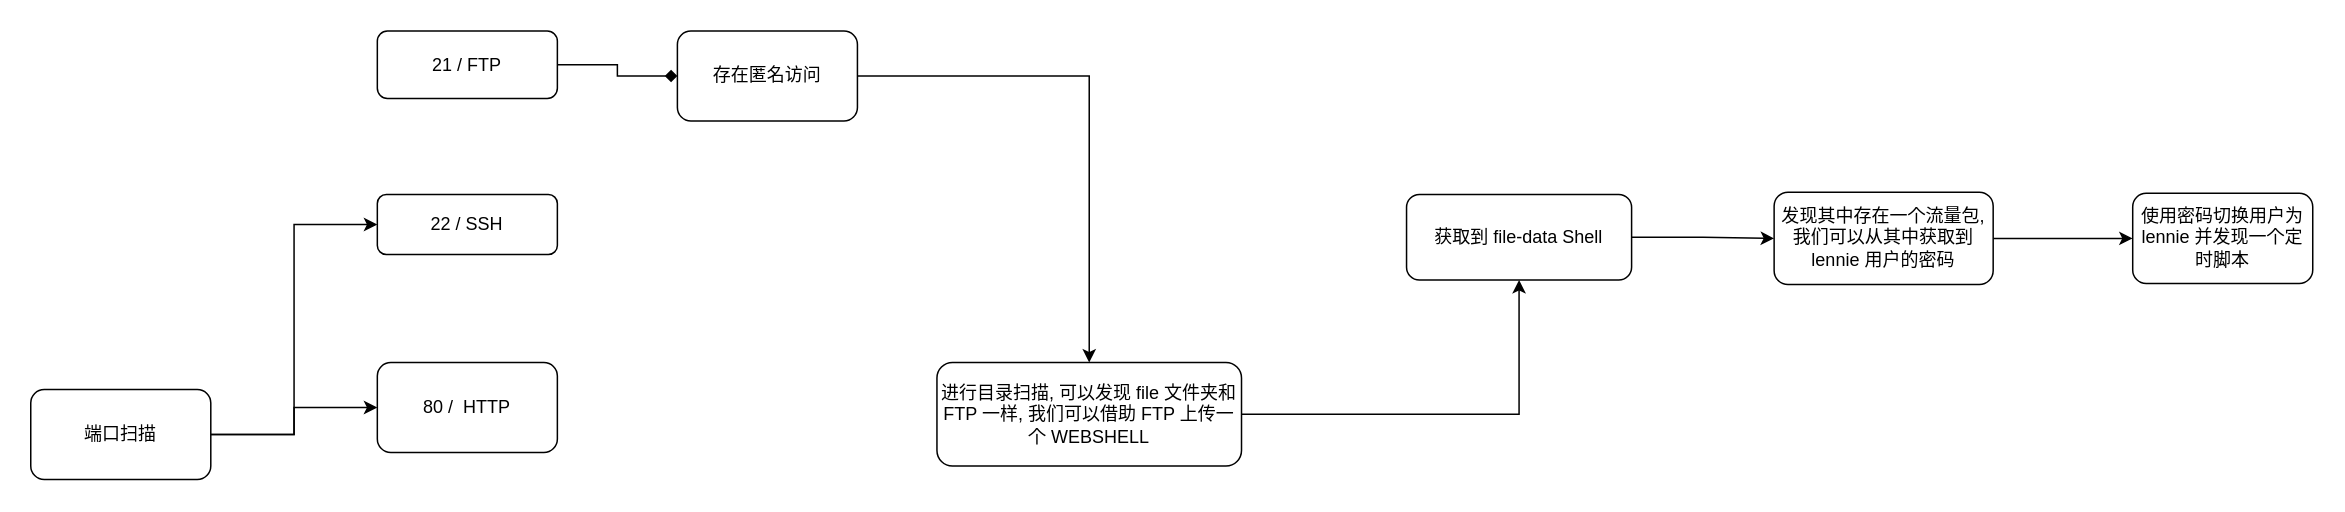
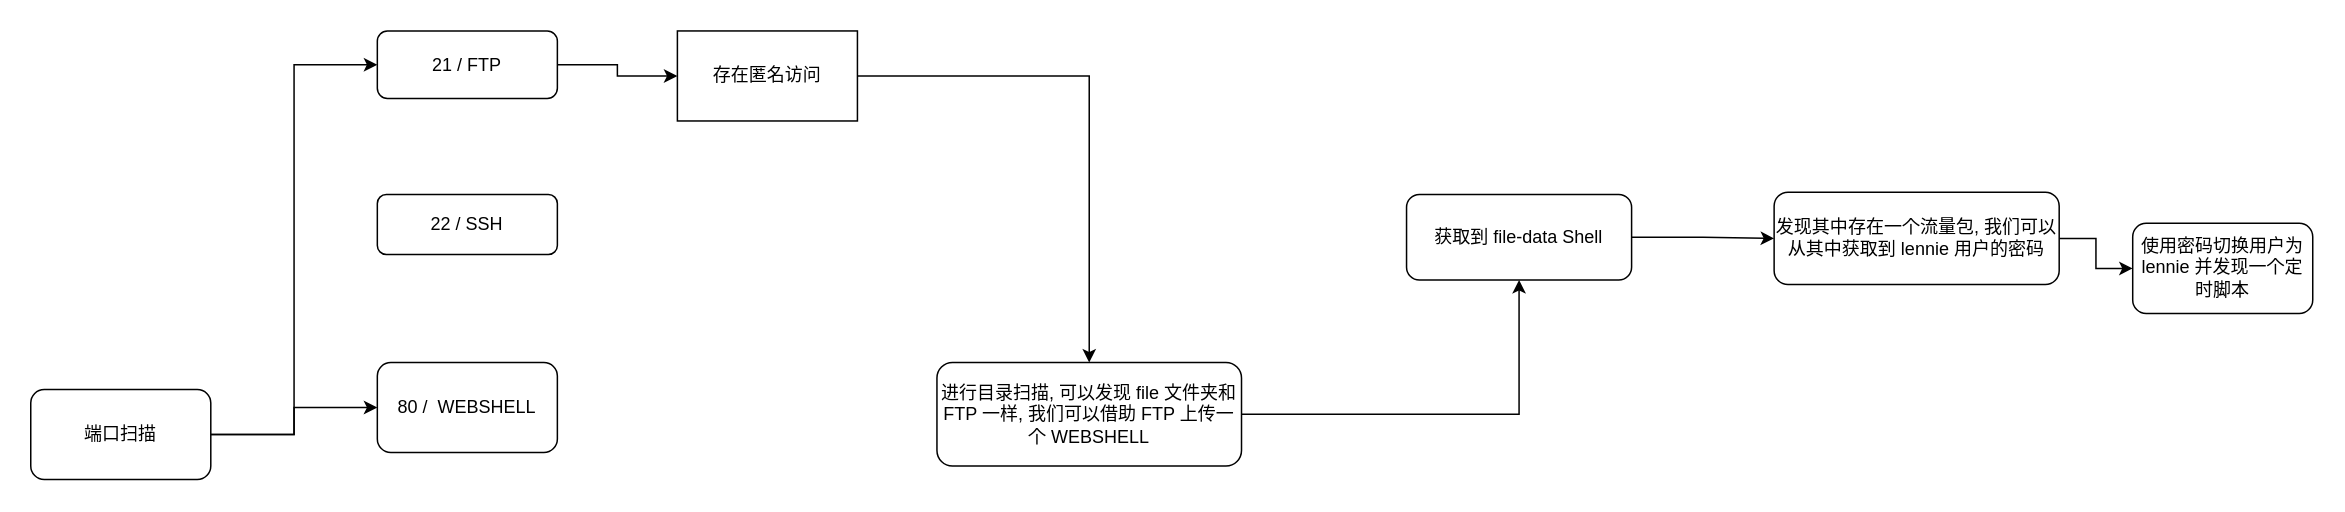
(665, 76) -> (666, 76)
(767, 76) -> (767, 76)
none -> (294, 107)
(331, 224) -> none
(1883, 238) -> (1916, 238)
(2222, 238) -> (2222, 268)
(467, 407) -> (467, 407)
